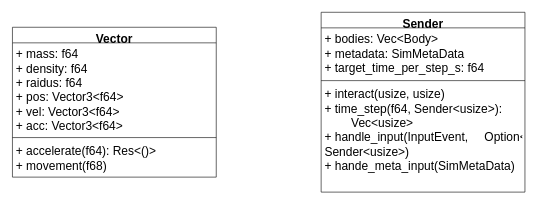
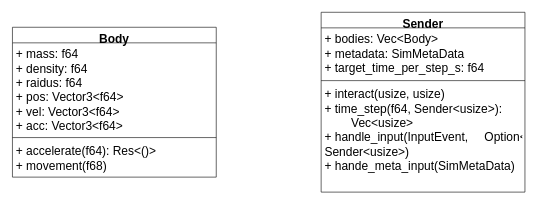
(114, 39) -> (114, 39)
